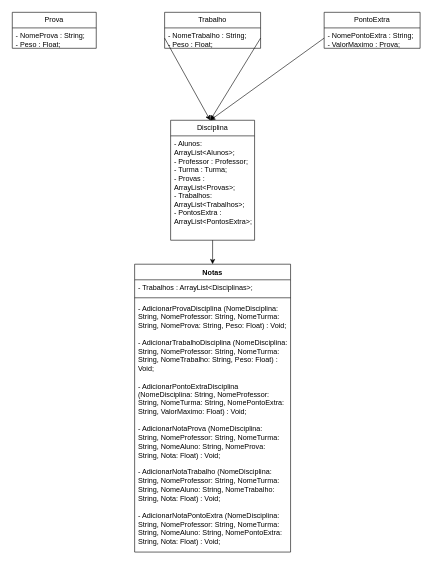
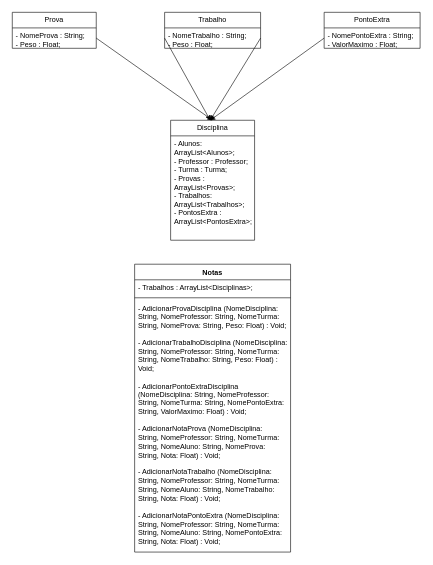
(373, 45) -> (373, 45)
none -> (153, 78)
(213, 250) -> none
